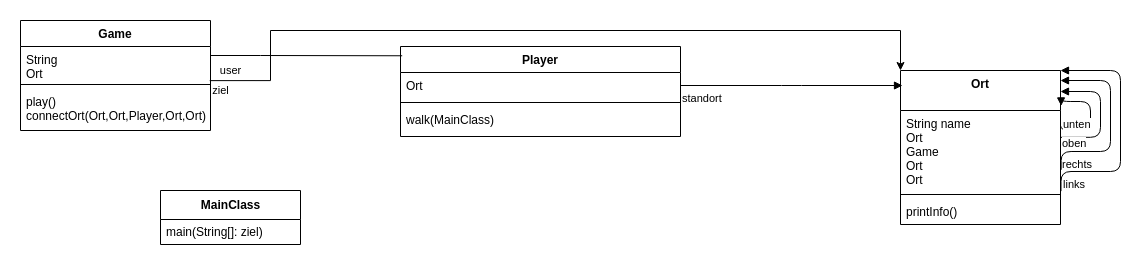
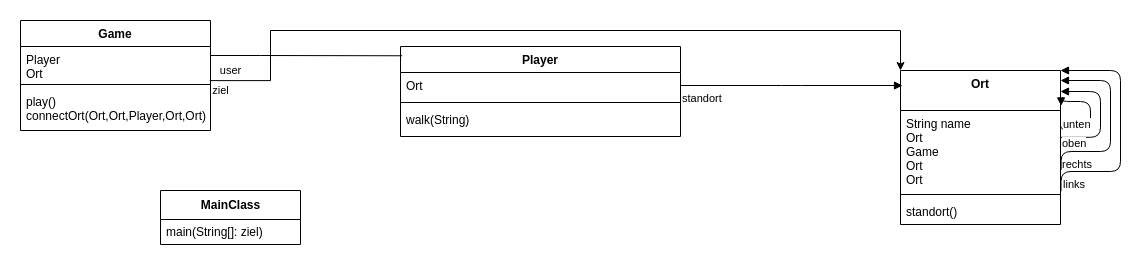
(45, 60) -> (45, 60)
(452, 120) -> (443, 120)
(941, 212) -> (940, 212)
